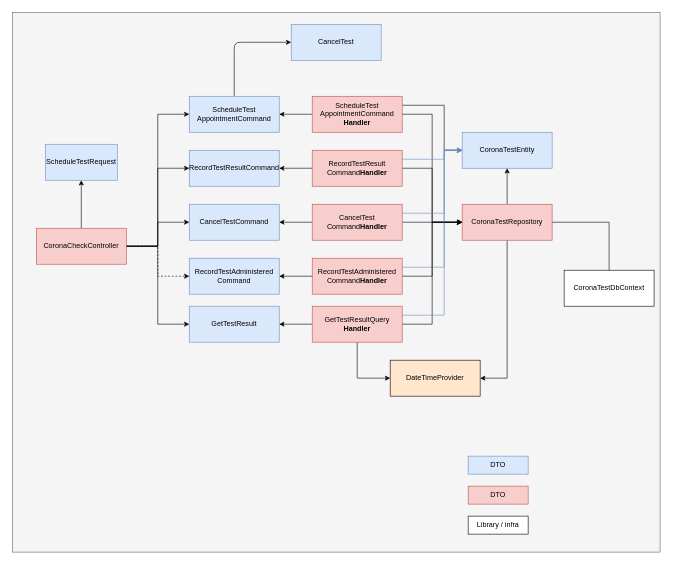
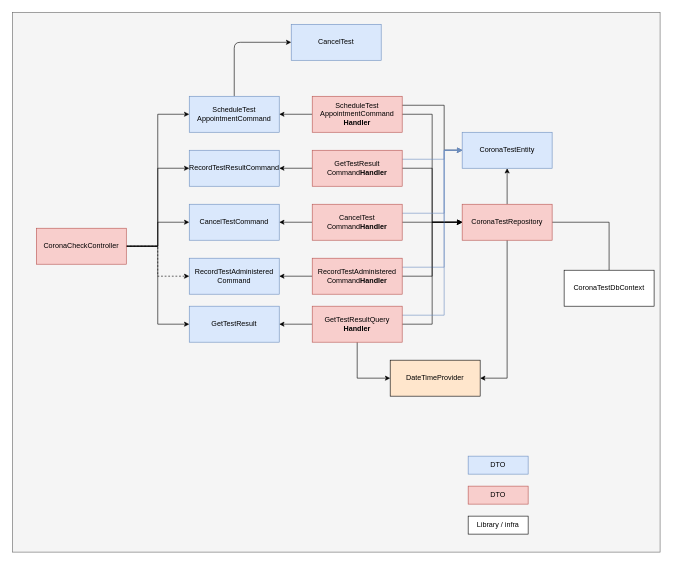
(81, 162) -> none
(357, 168) -> (357, 168)
(81, 185) -> none
